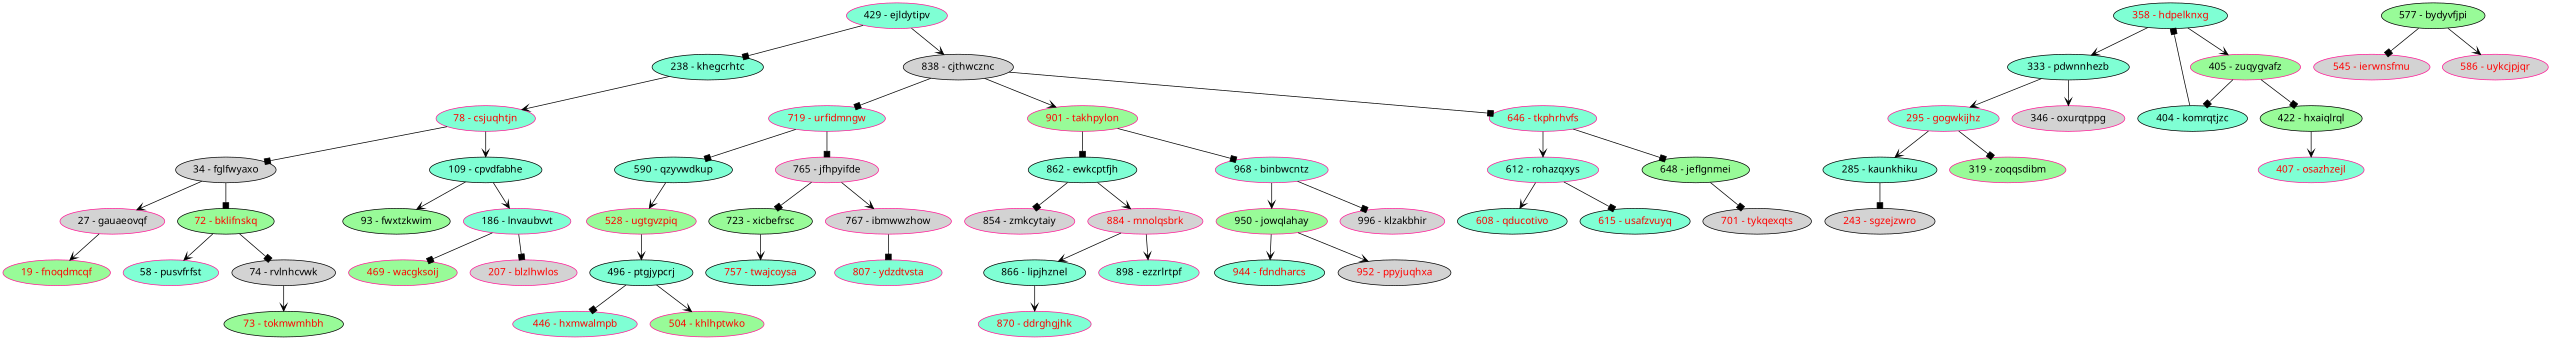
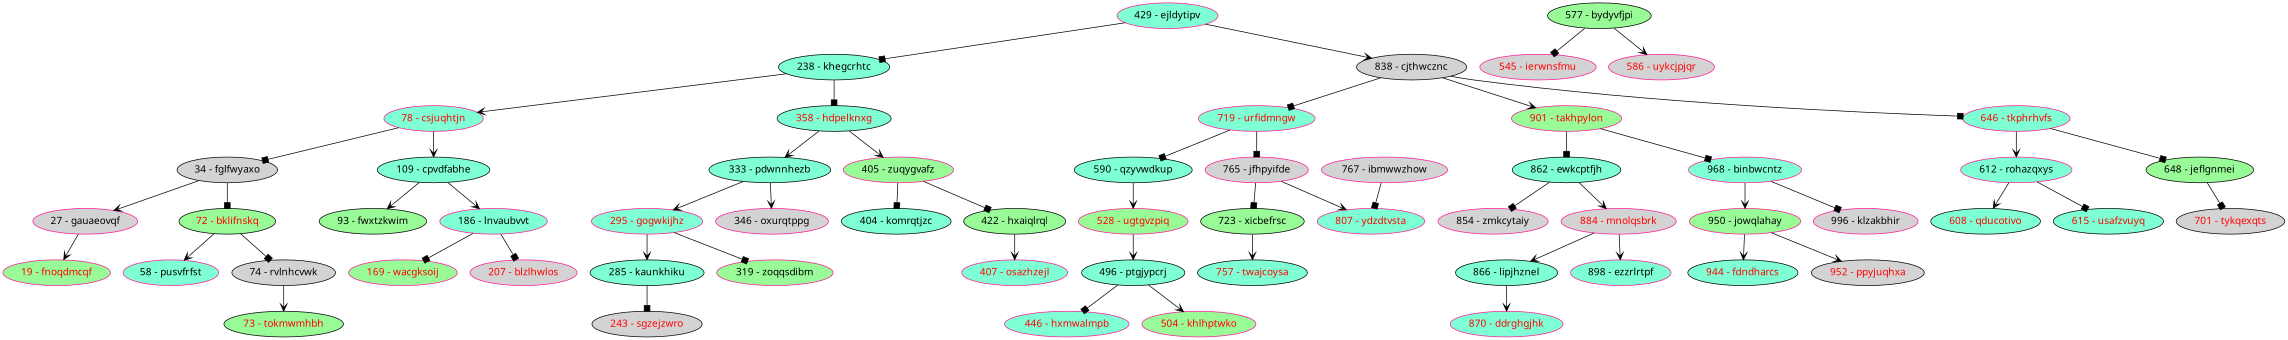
(2182, 71) -> (834, 89)
(855, 193) -> (1310, 194)
(403, 273) -> (403, 273)
